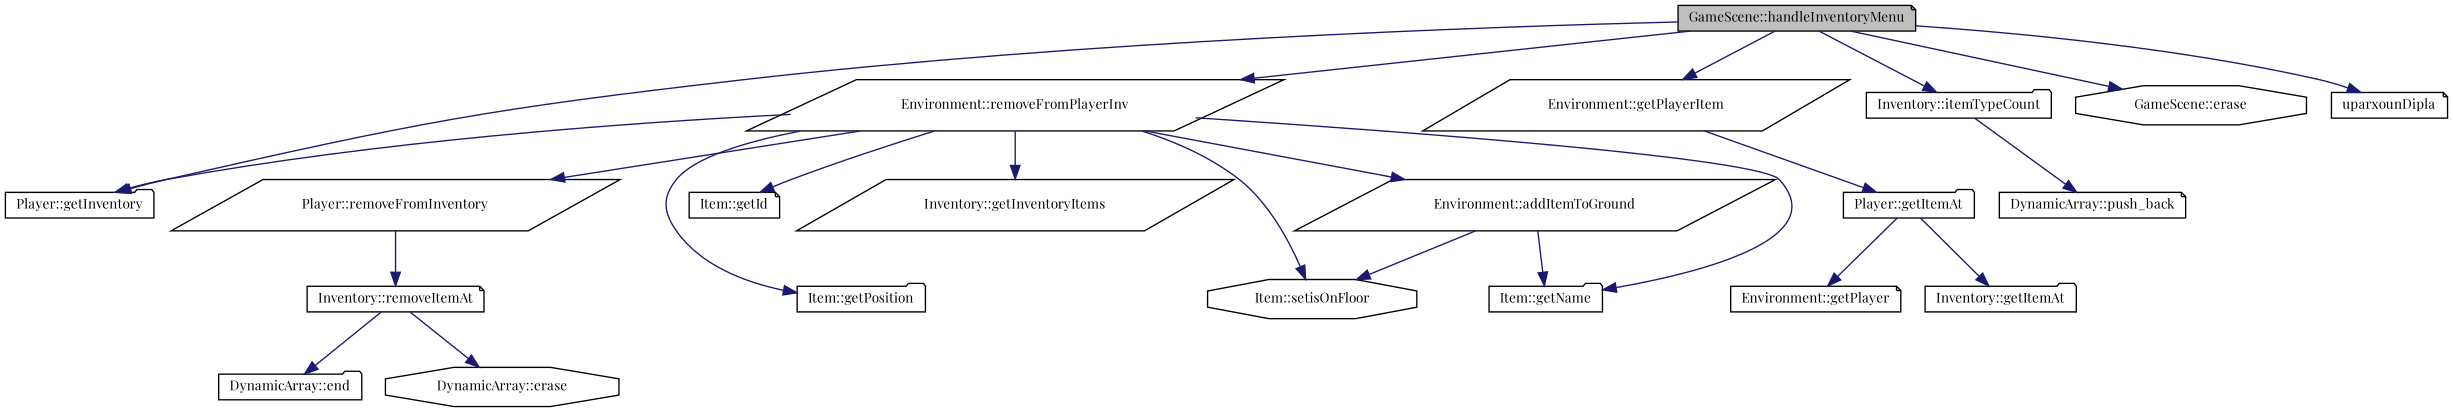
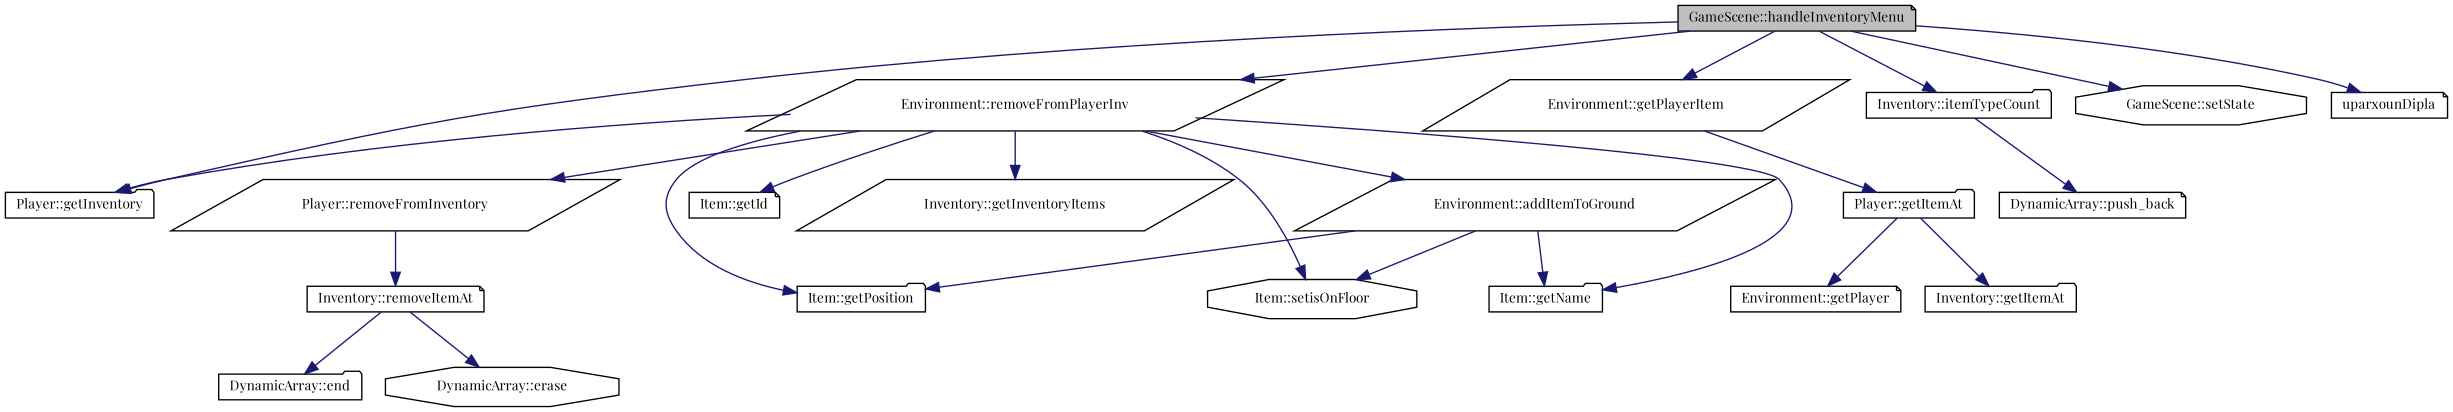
(2191, 105) -> (2191, 105)
none -> (1147, 259)
